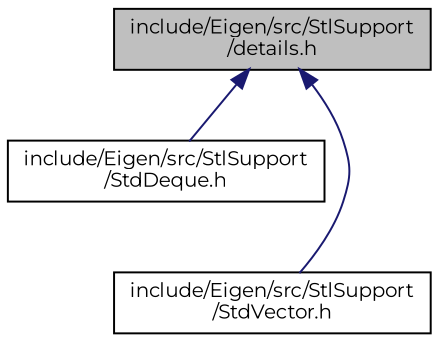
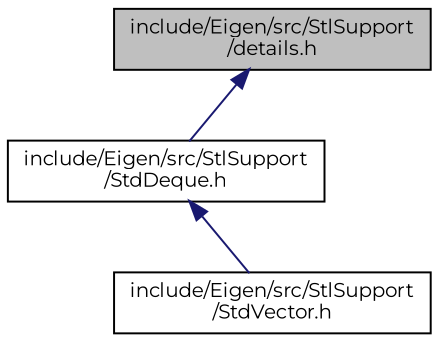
(348, 181) -> (226, 245)
